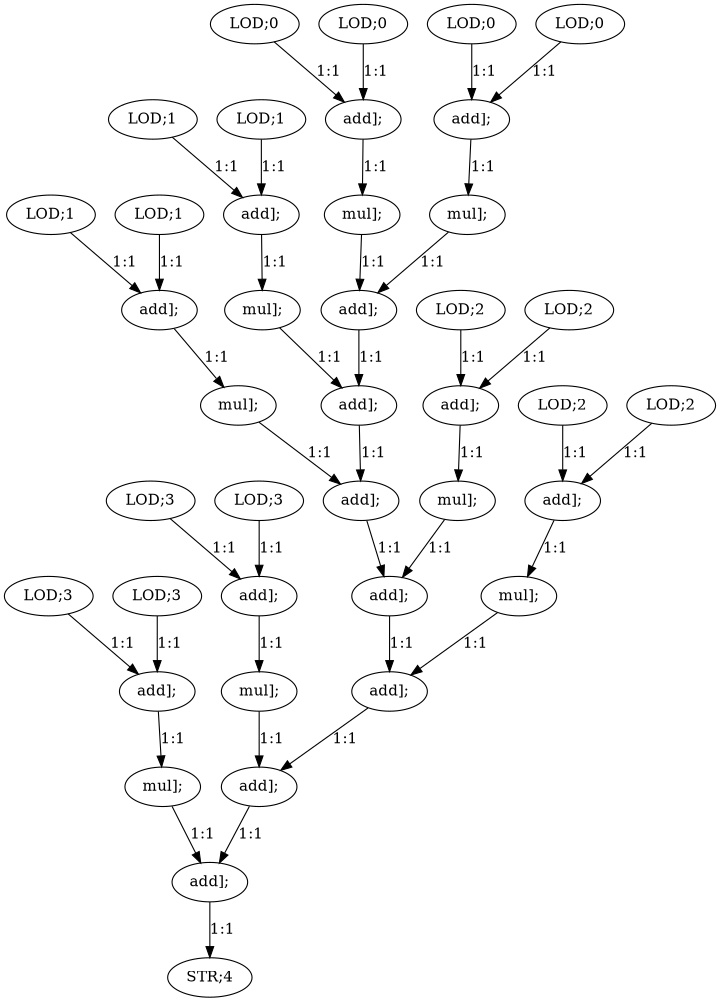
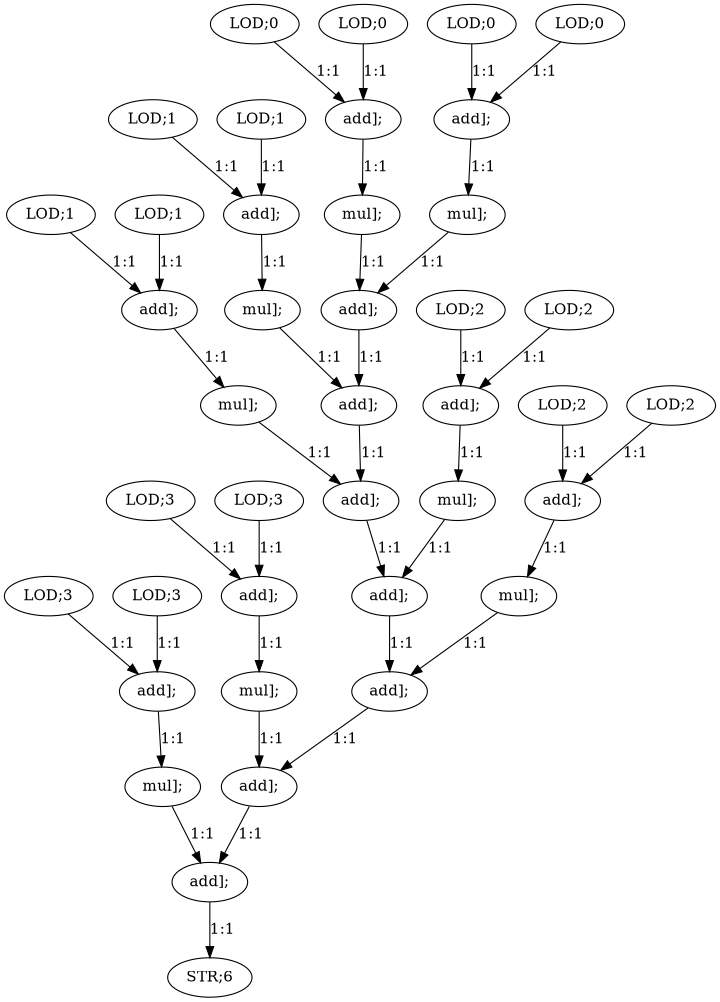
(210, 977) -> (210, 977)
